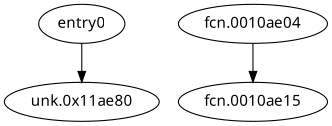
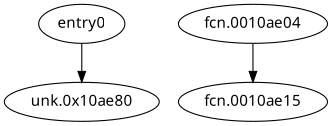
(82, 102) -> (82, 102)
